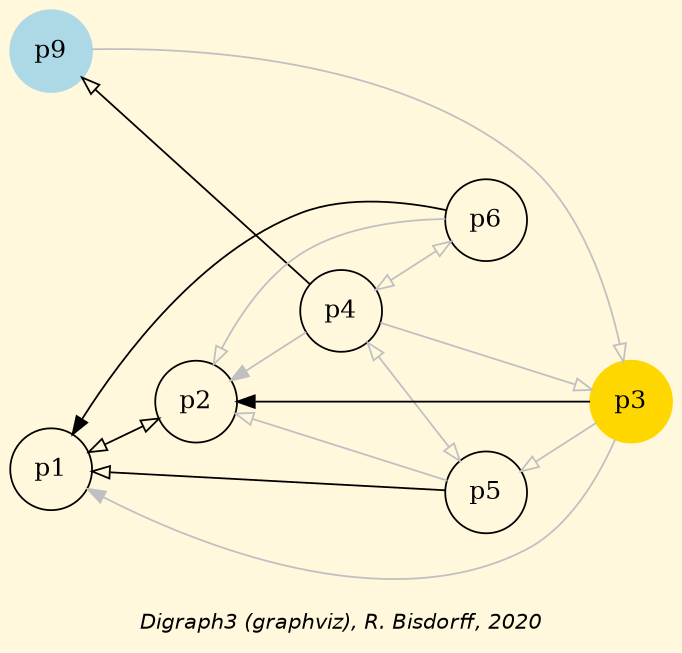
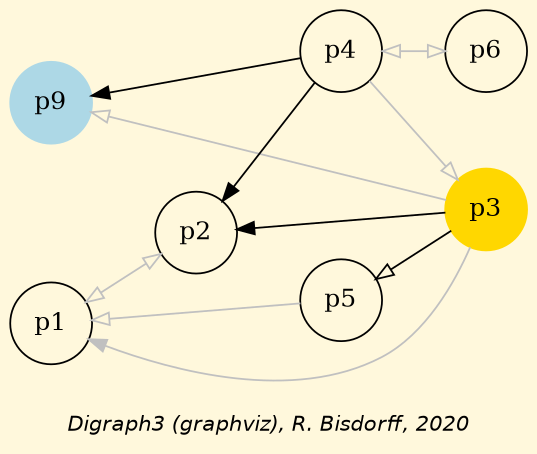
(418, 100) -> (278, 158)
(203, 187) -> (205, 75)
(312, 248) -> none
(232, 251) -> none
(276, 351) -> (274, 135)
(405, 390) -> none
(124, 435) -> (124, 278)
(566, 442) -> (421, 250)
(350, 450) -> none
(278, 481) -> (205, 311)
